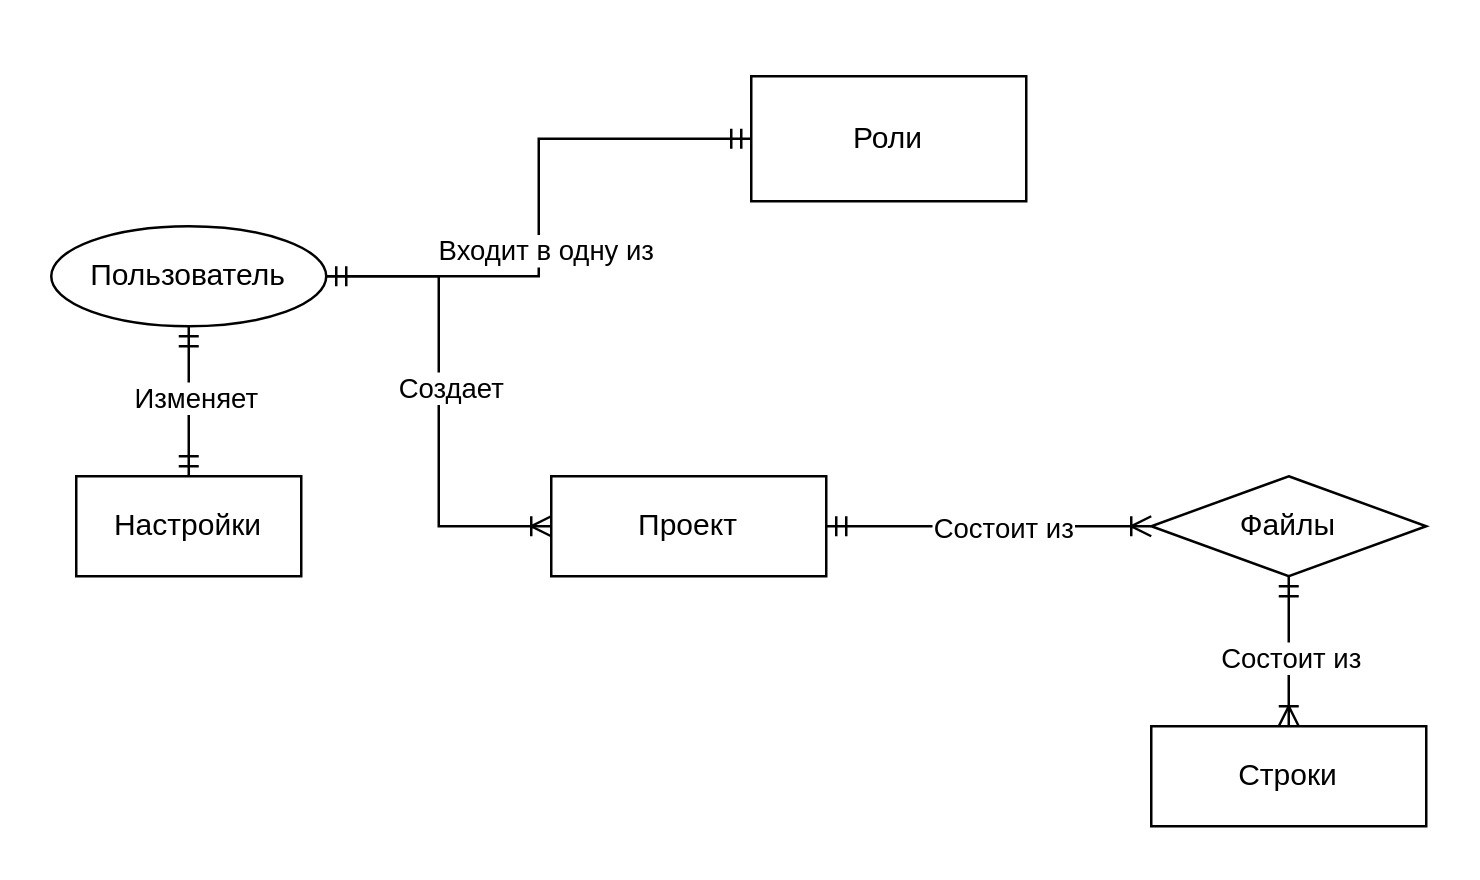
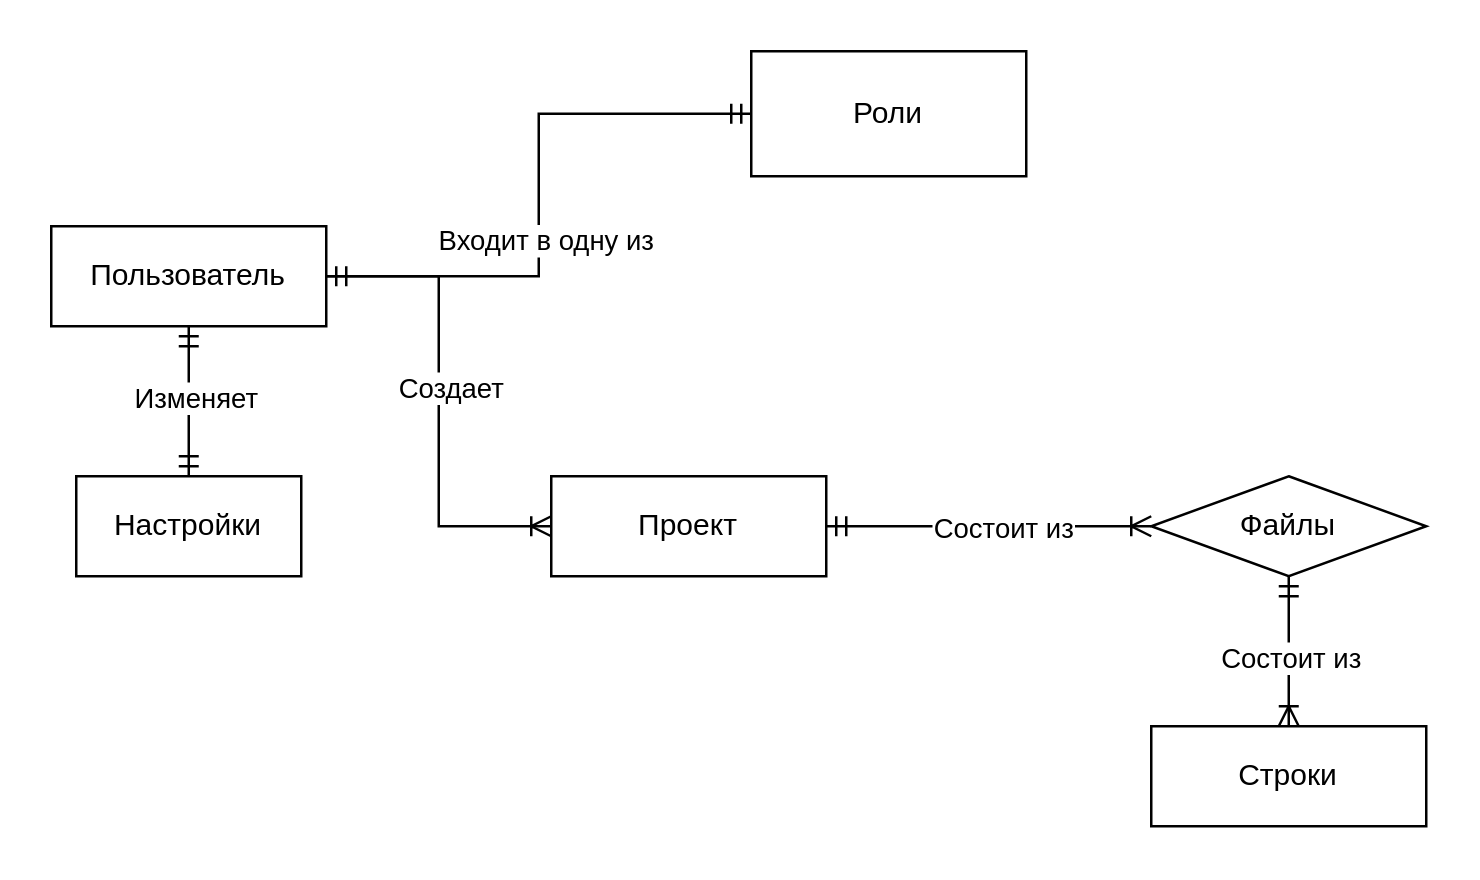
(889, 139) -> (889, 114)
(189, 276) -> (189, 276)
